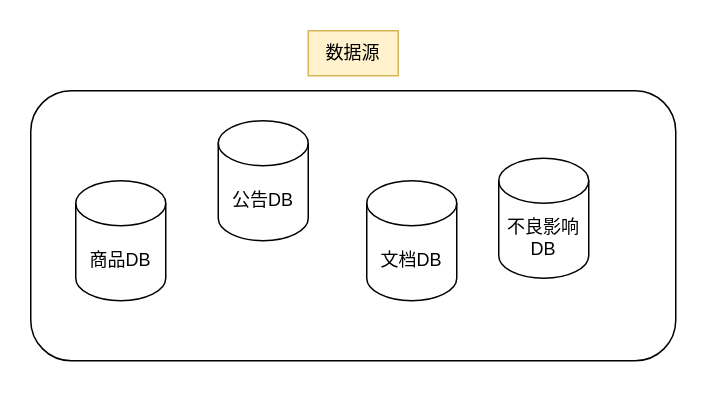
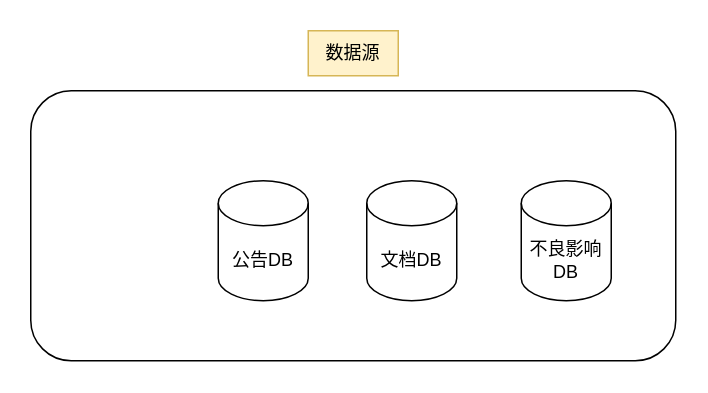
(263, 181) -> (263, 241)
(544, 218) -> (566, 241)
(121, 241) -> none
